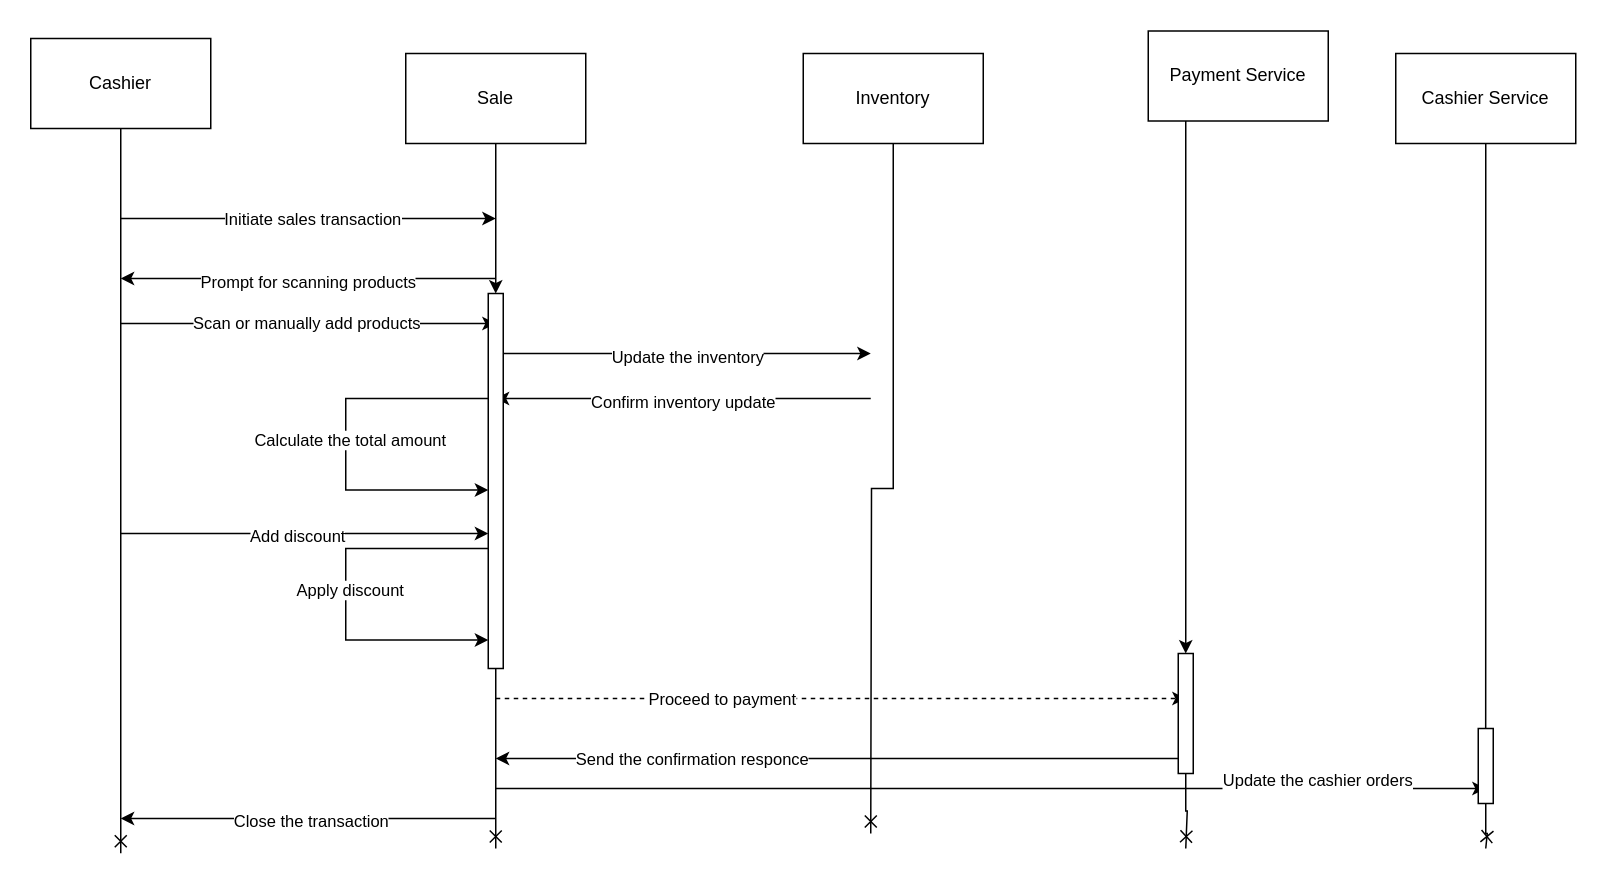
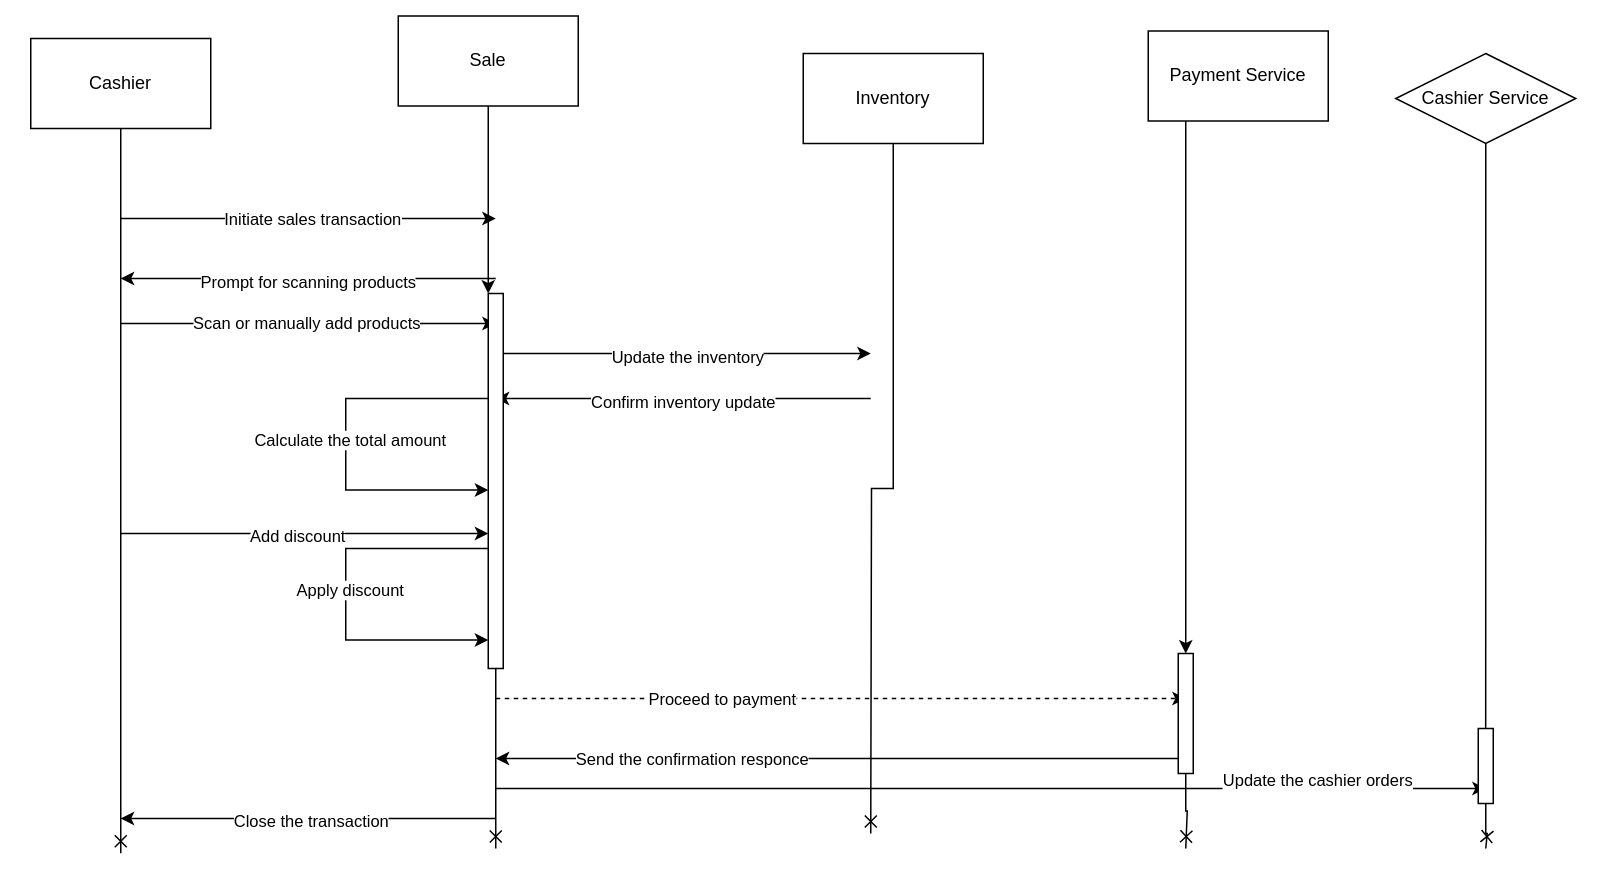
(496, 98) -> (488, 61)
(1486, 98) -> (1486, 98)
